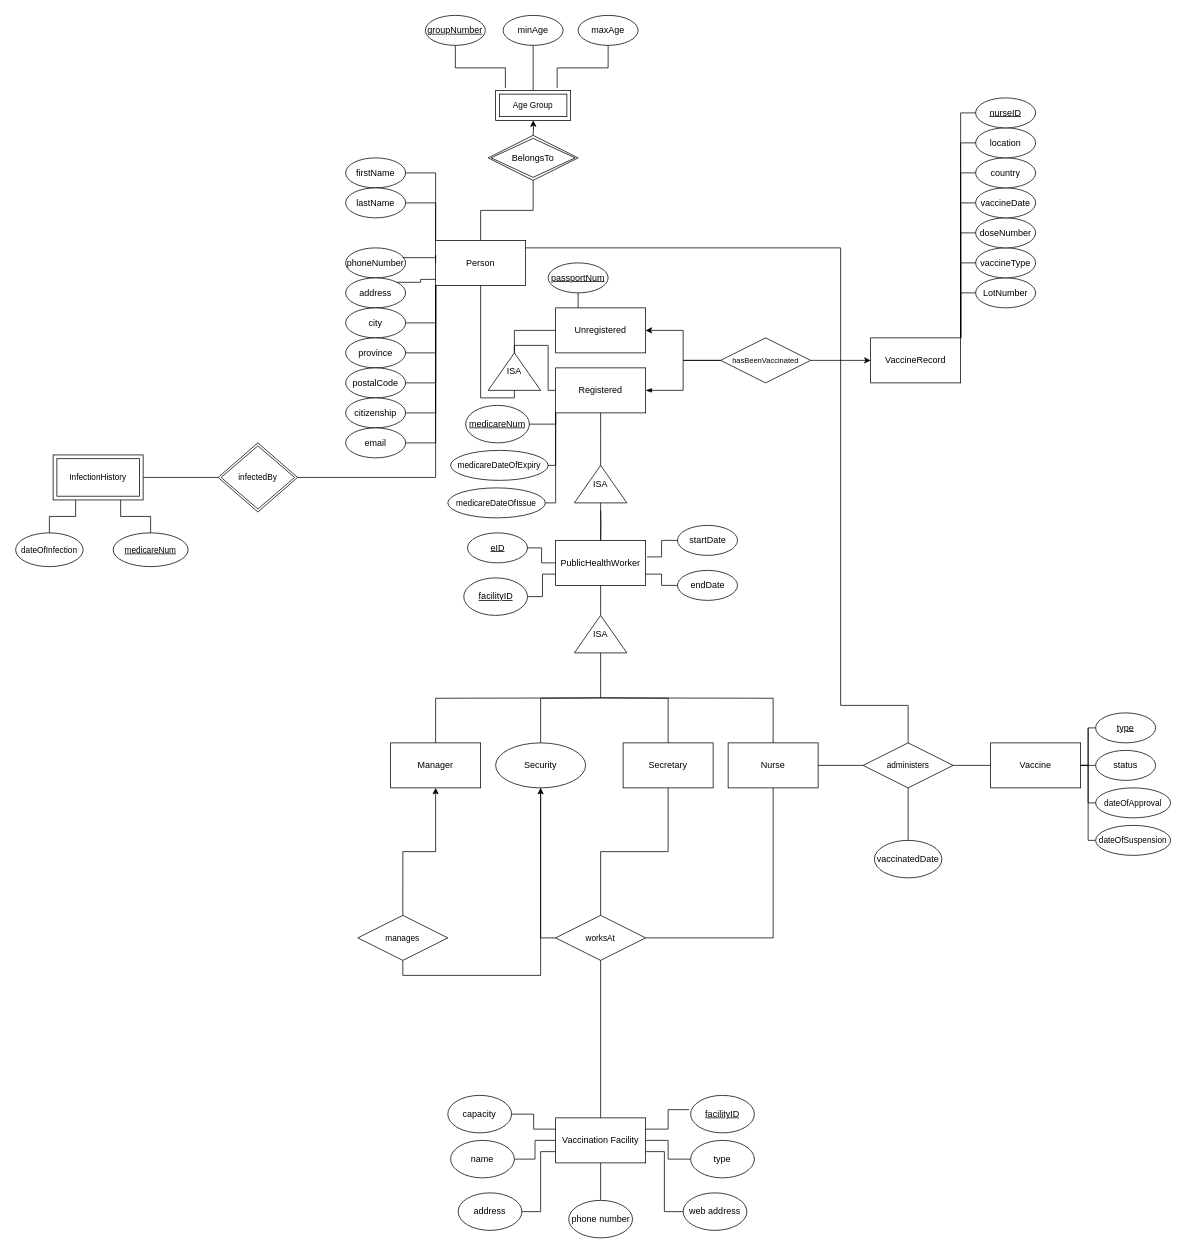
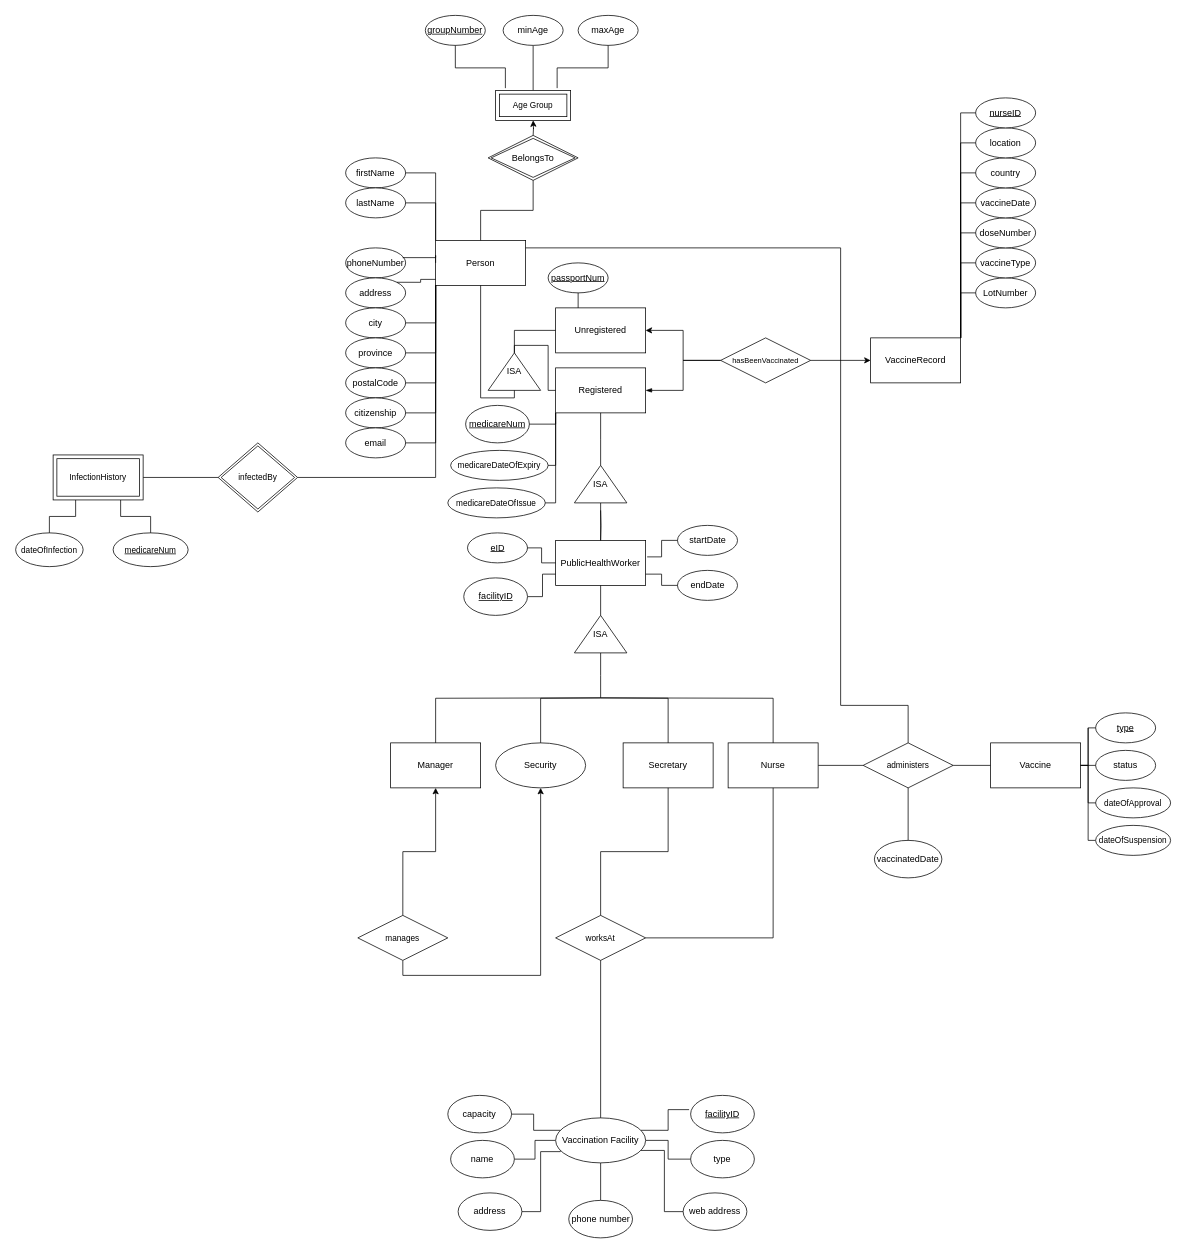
(548, 938) -> none
(600, 1140) -> (600, 1140)
